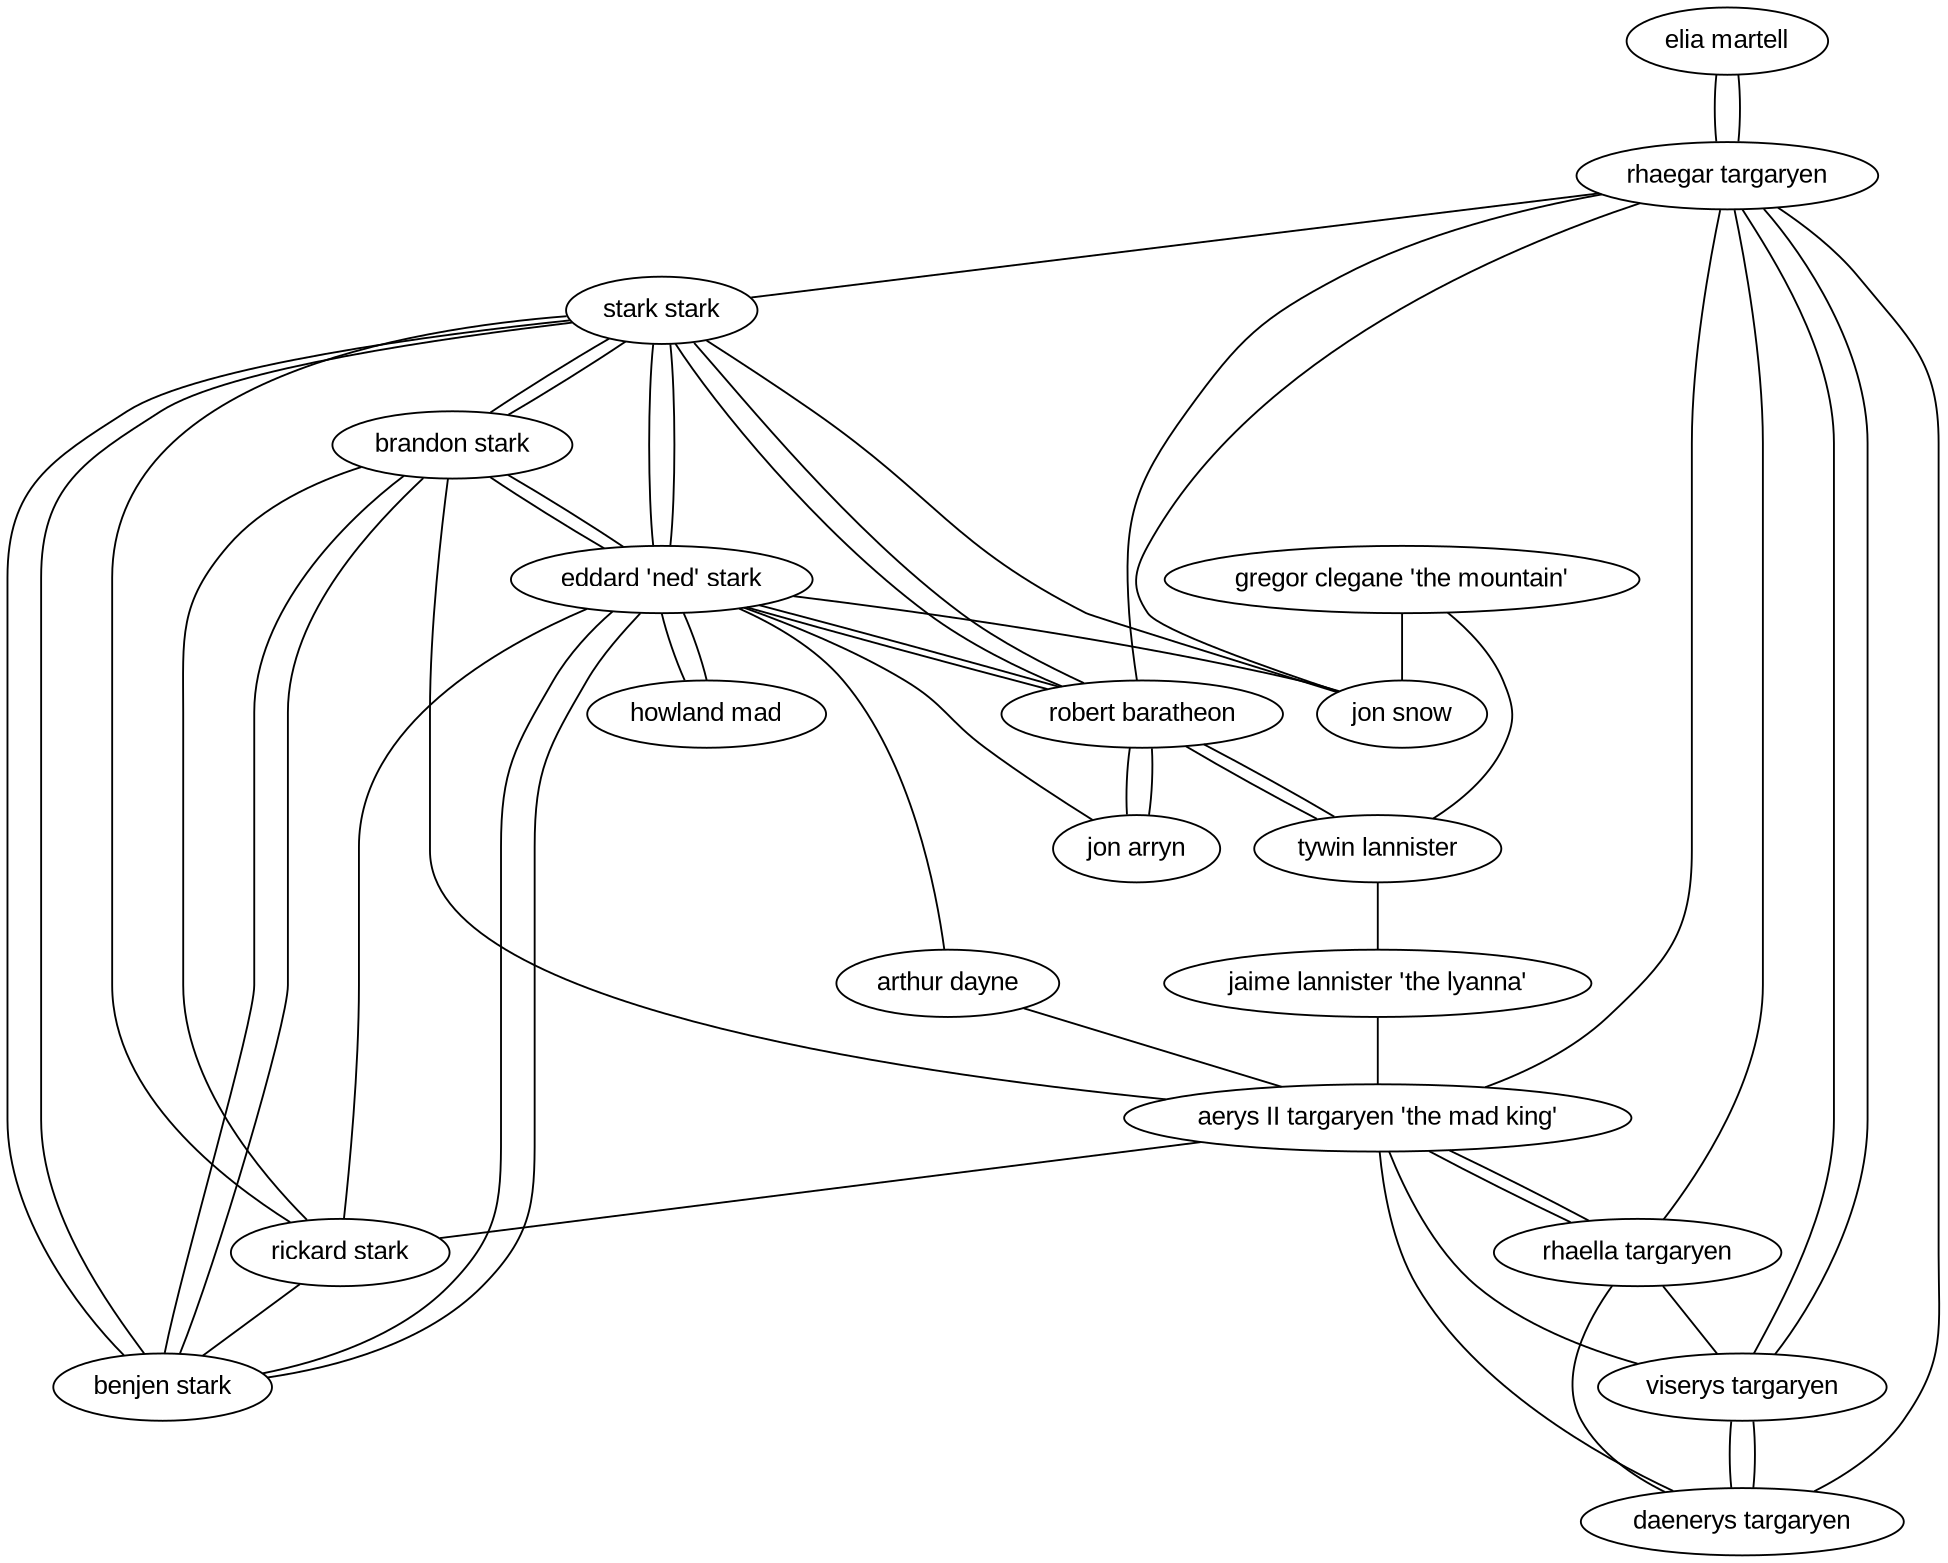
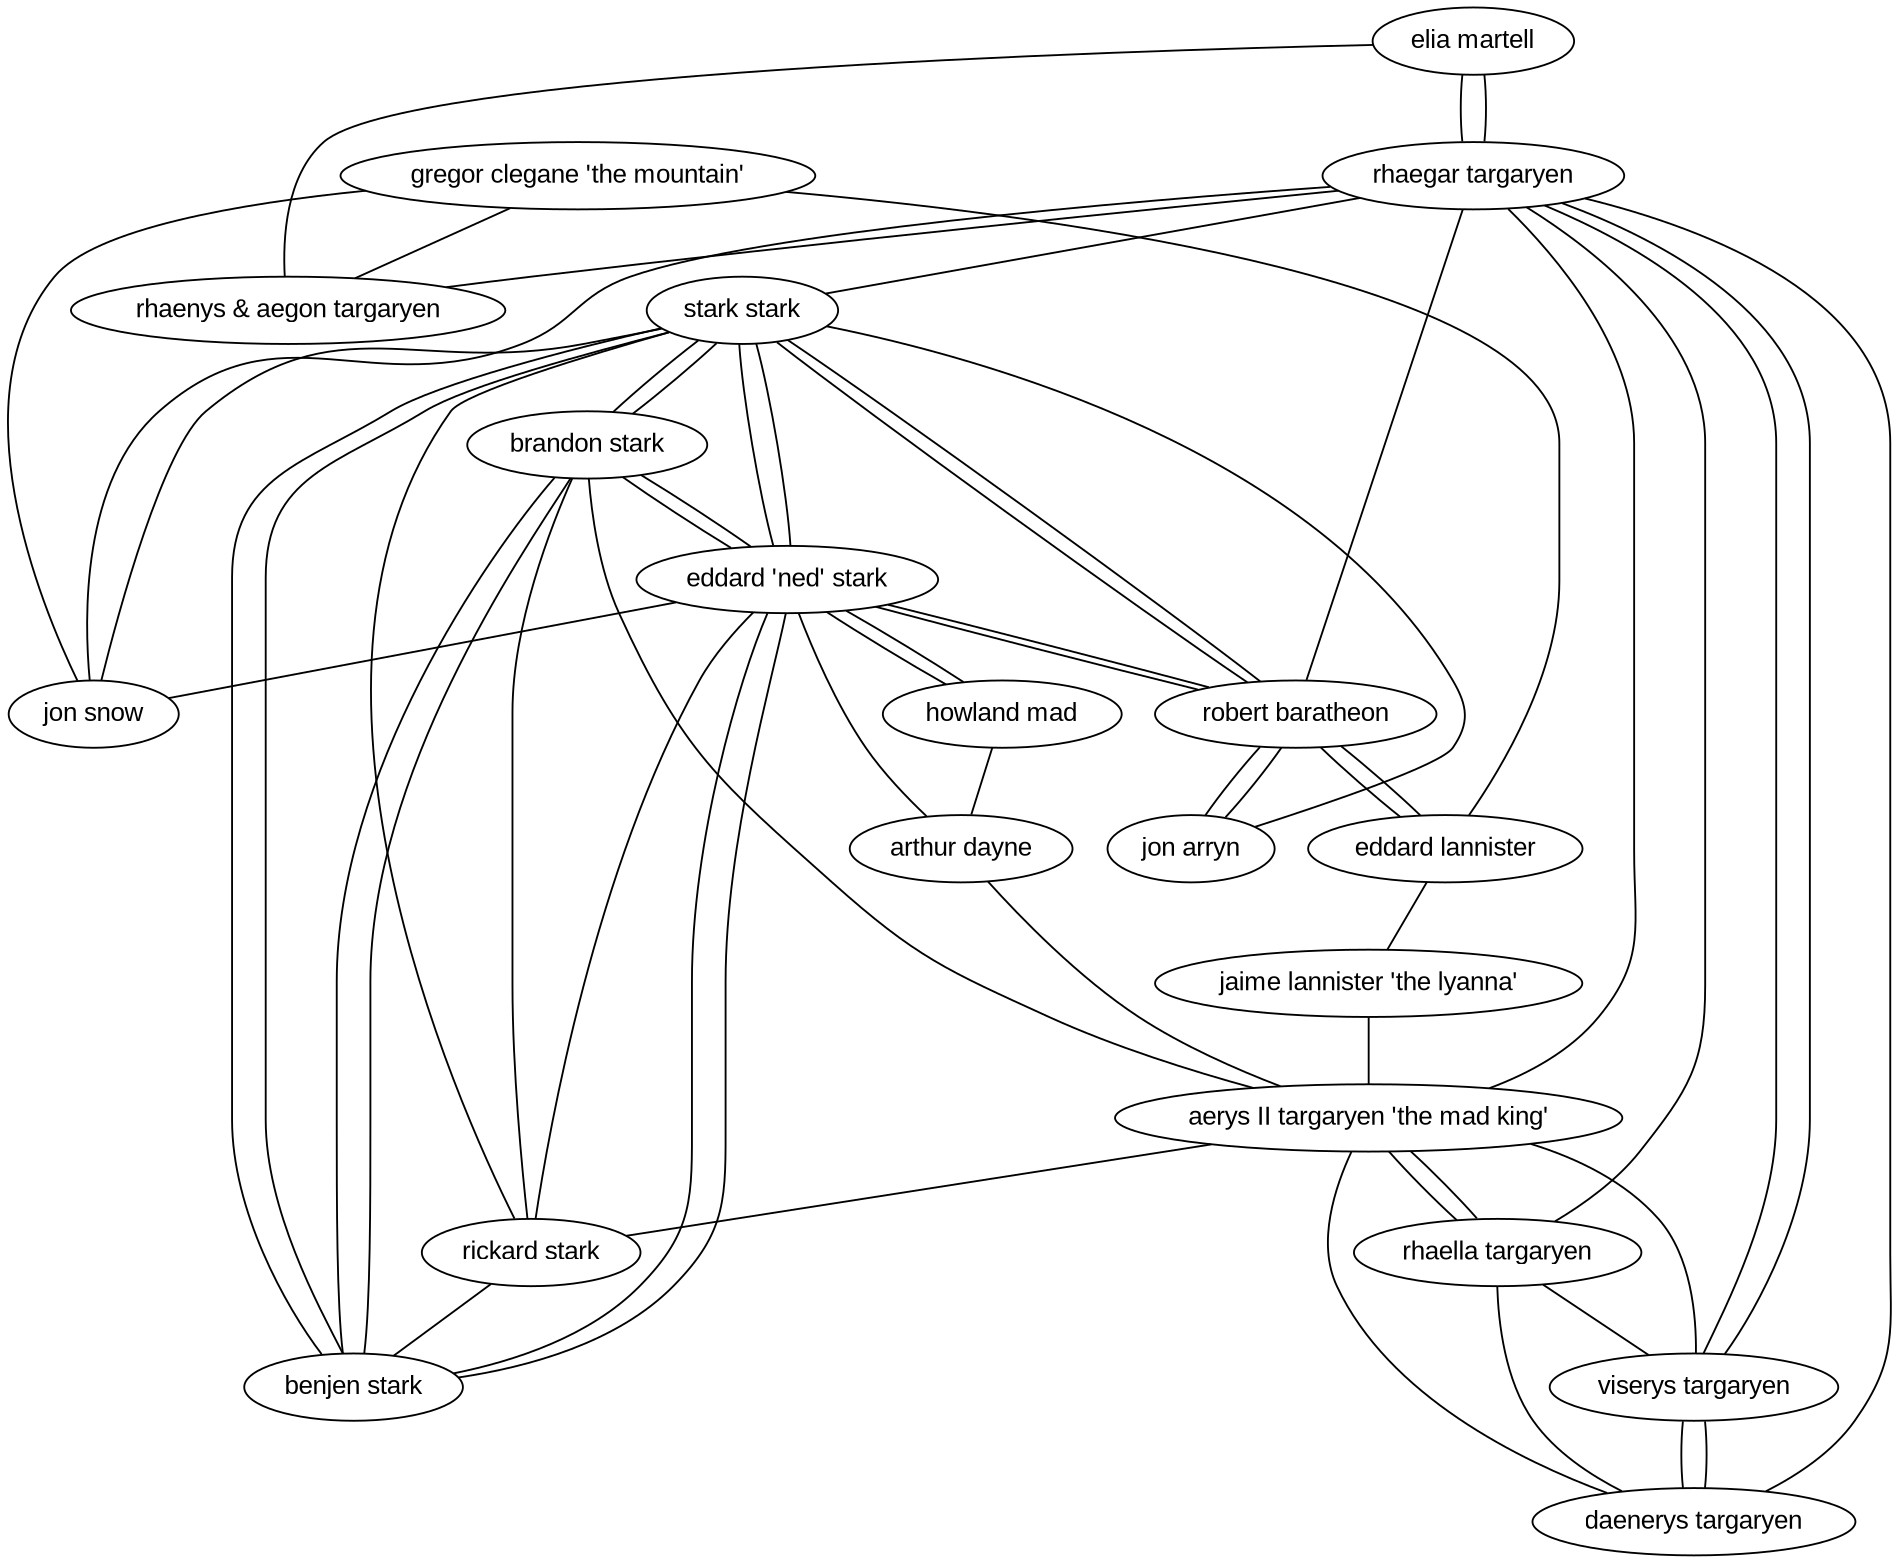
none -> (288, 310)
(929, 697) -> (1298, 517)
none -> (982, 781)
(1378, 849) -> (1445, 849)
